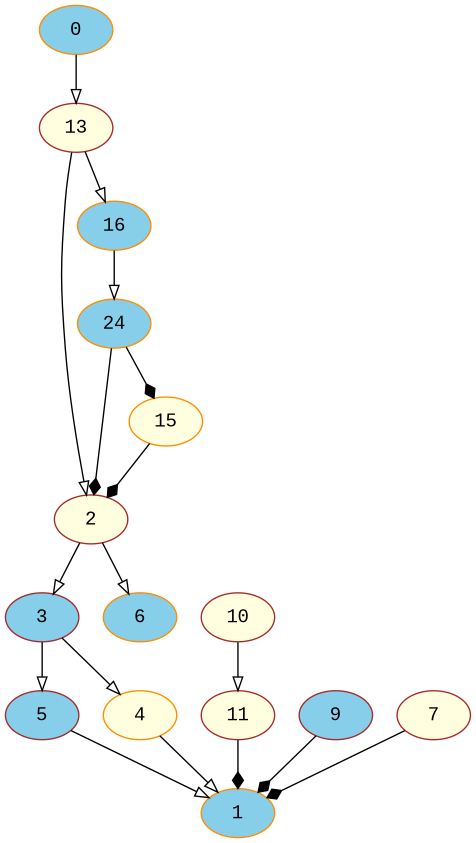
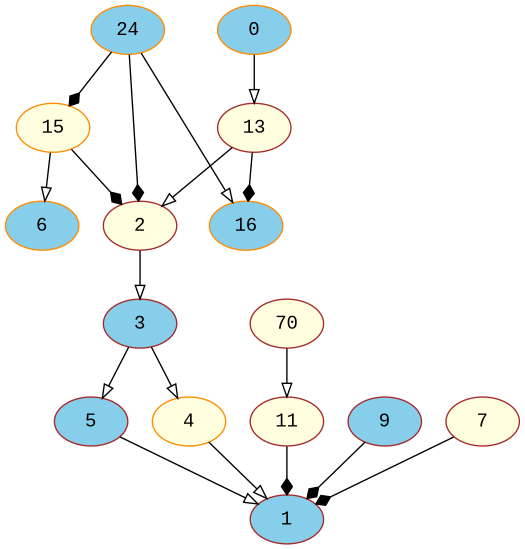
(93, 170) -> (251, 169)
(114, 268) -> (183, 122)
(112, 562) -> (48, 170)
(238, 617) -> (287, 324)
(238, 813) -> (287, 519)
